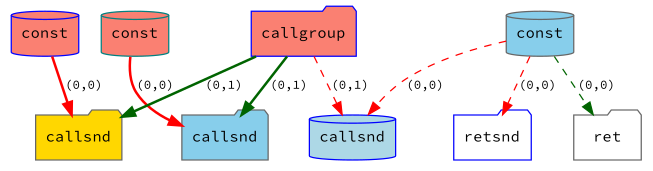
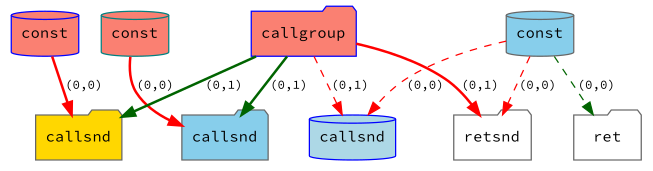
none -> (417, 63)
(492, 138) -> (492, 138)
